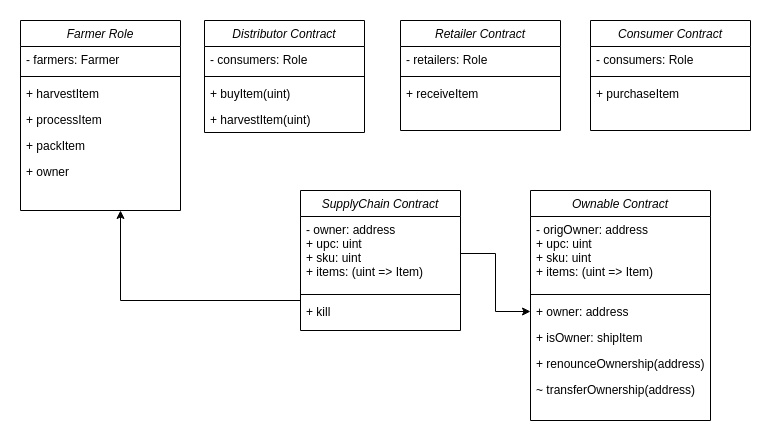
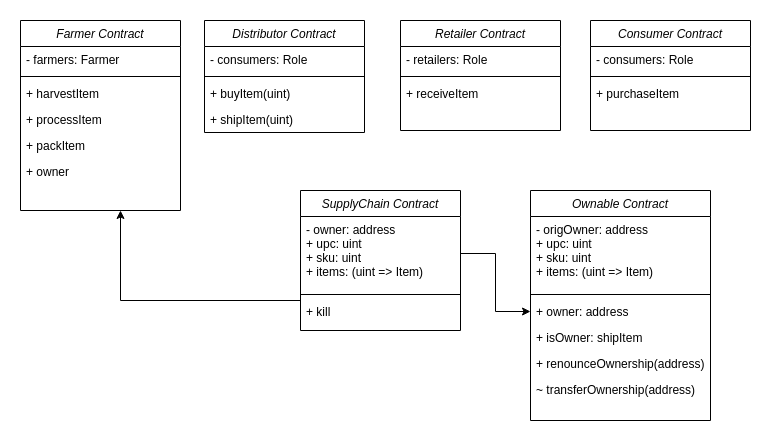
(100, 34) -> (100, 34)
(271, 120) -> (259, 120)
